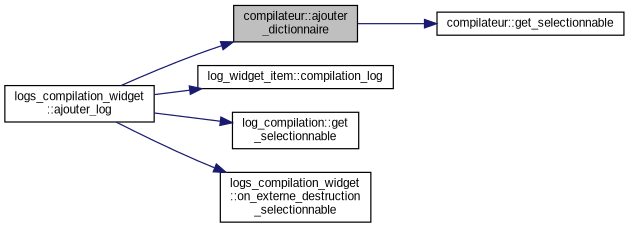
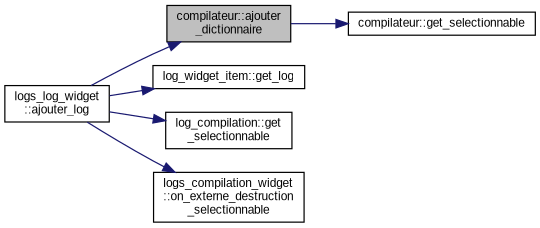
(296, 77) -> (229, 77)
(80, 104) -> (57, 104)
